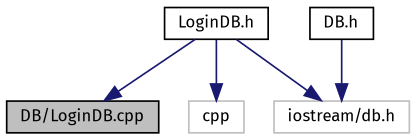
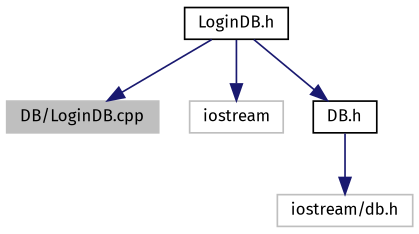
(272, 65) -> (284, 65)
(83, 117) -> (83, 117)
(216, 117) -> (236, 117)
